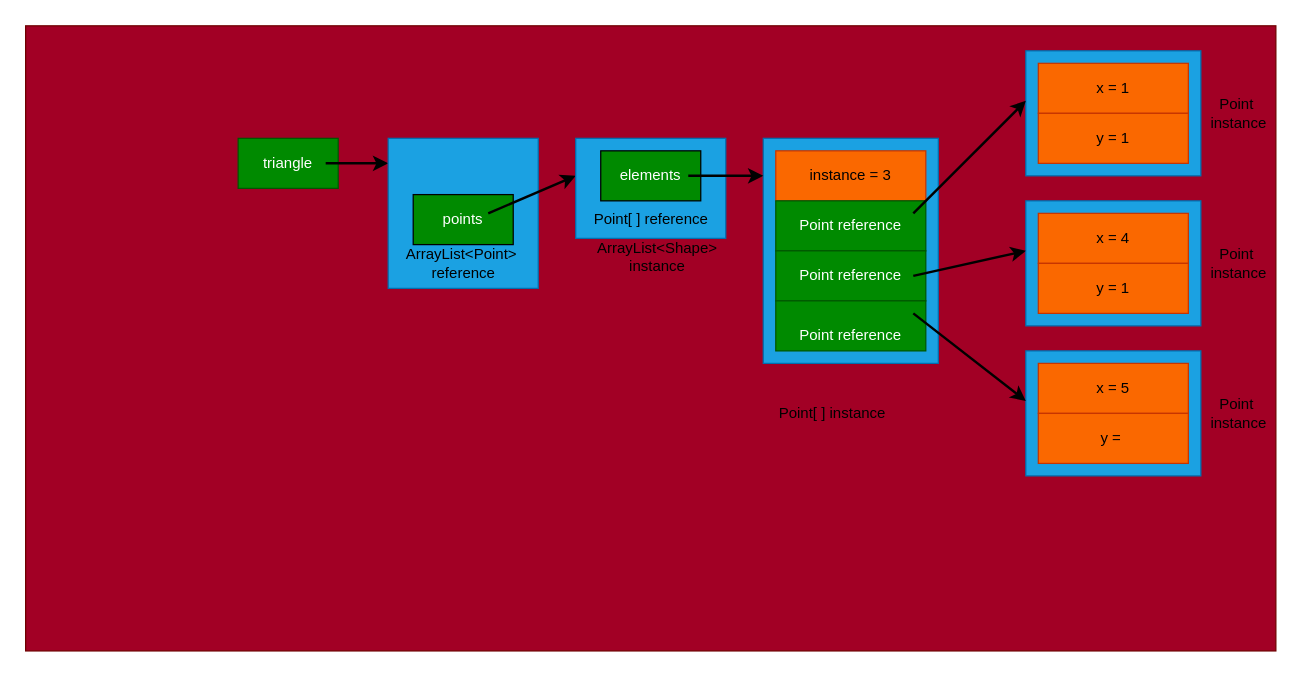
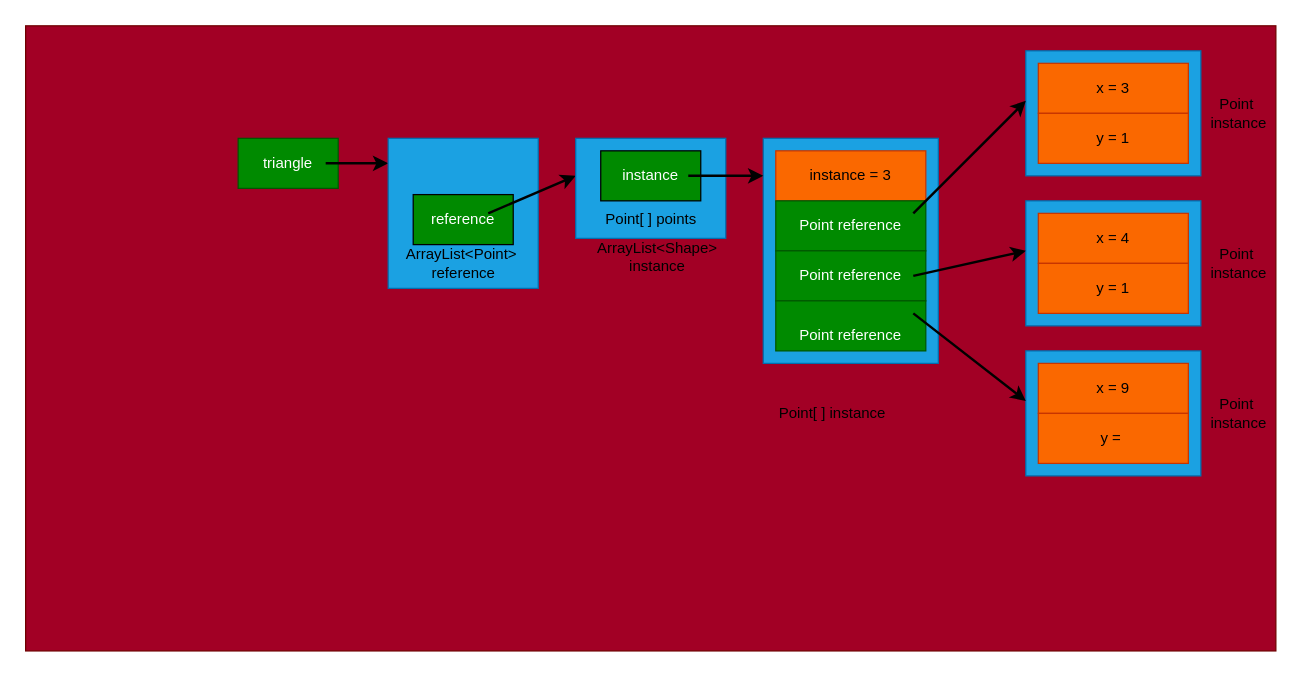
(1113, 88) -> (1113, 88)
(651, 176) -> (651, 176)
(463, 219) -> (463, 219)
(651, 219) -> (651, 219)
(1113, 388) -> (1113, 388)
